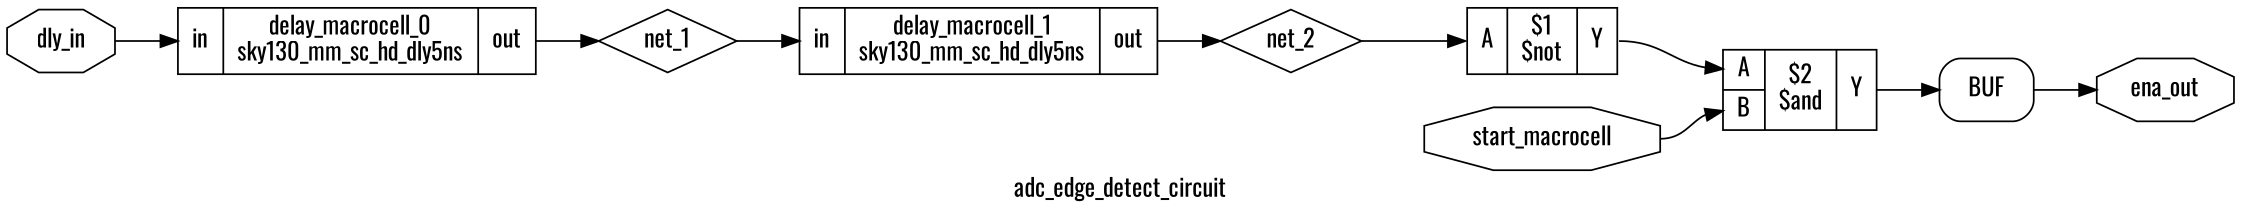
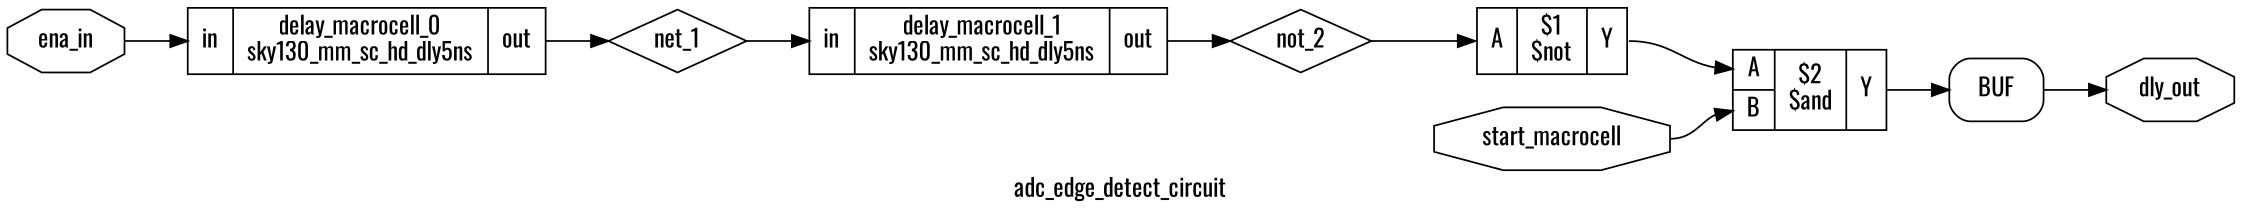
(61, 41) -> (66, 41)
(1291, 41) -> (1301, 41)
(2165, 90) -> (2170, 90)
